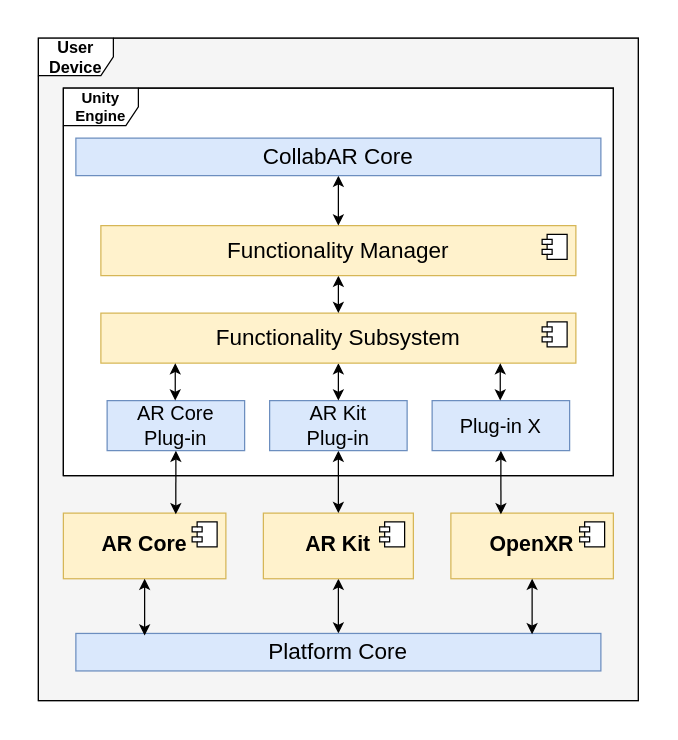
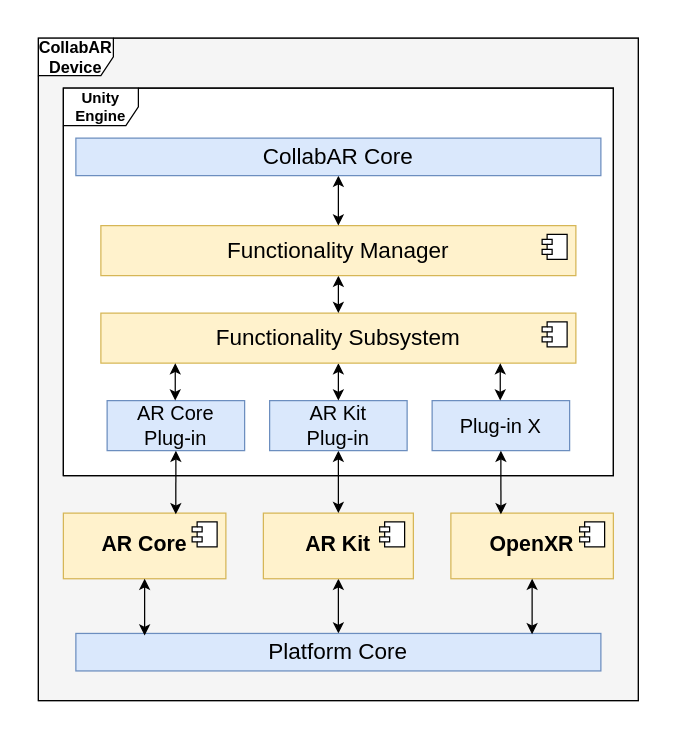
(76, 57) -> (76, 57)
